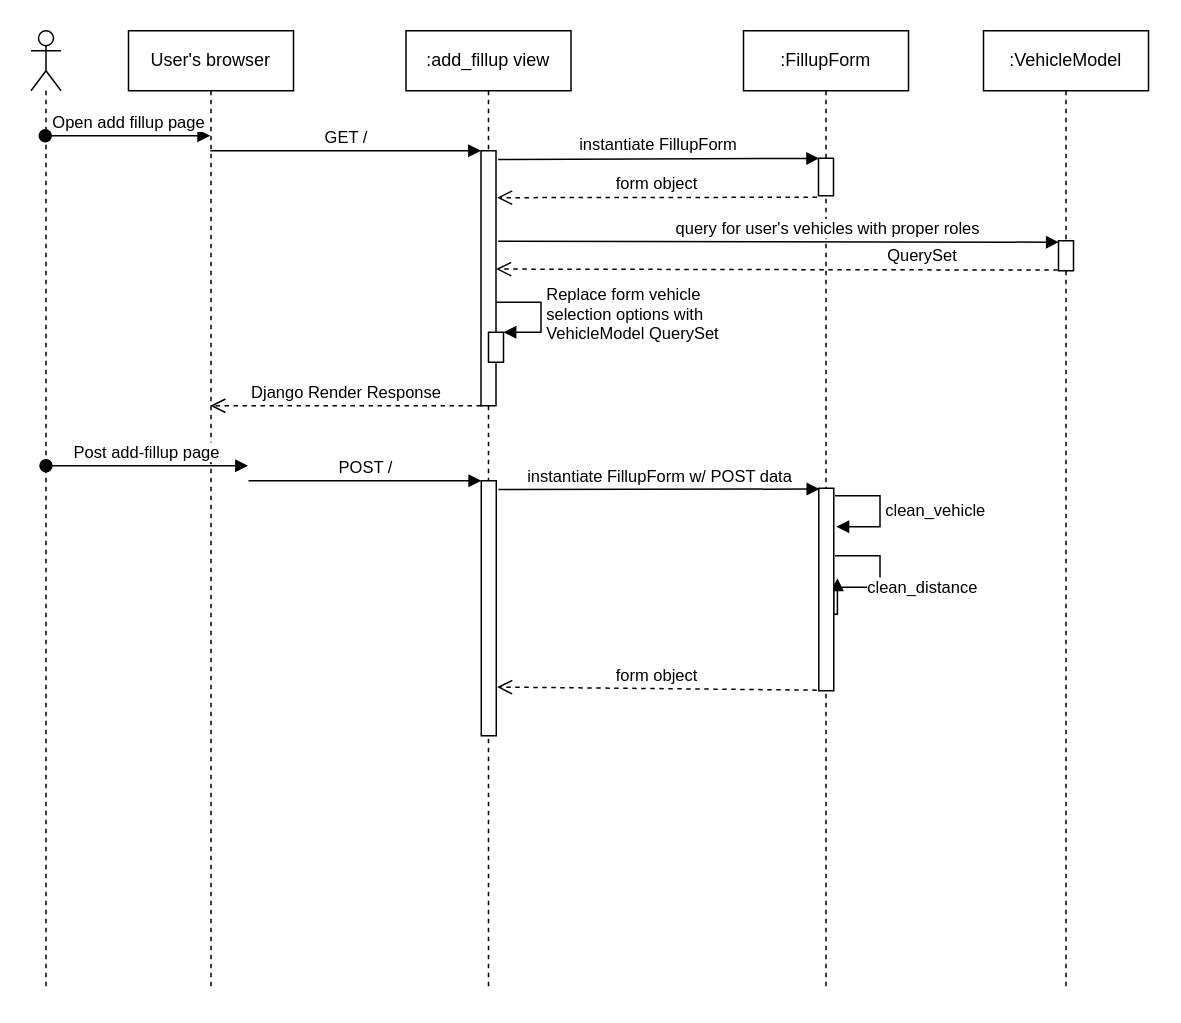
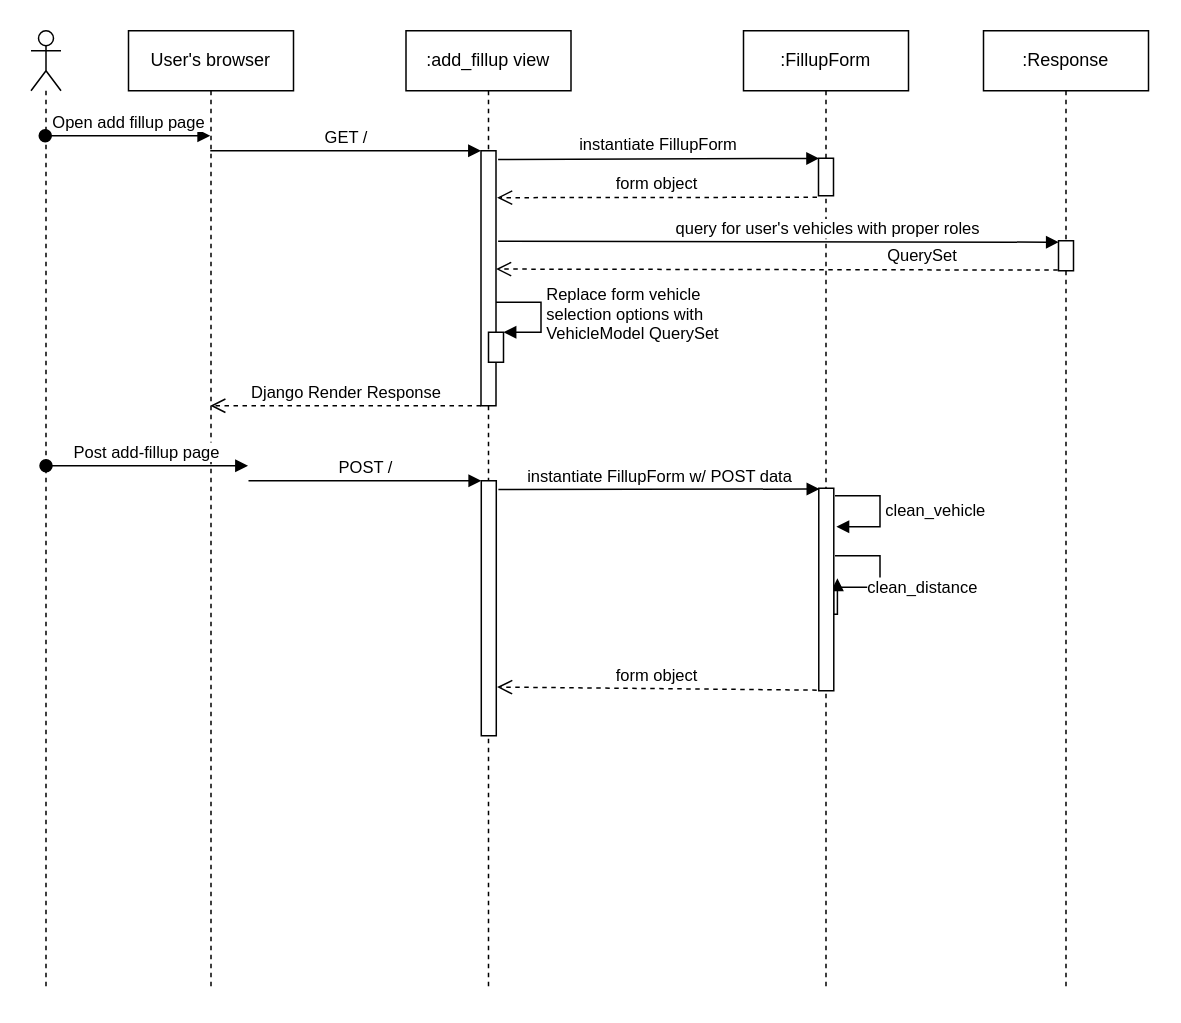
(1066, 61) -> (1066, 61)
